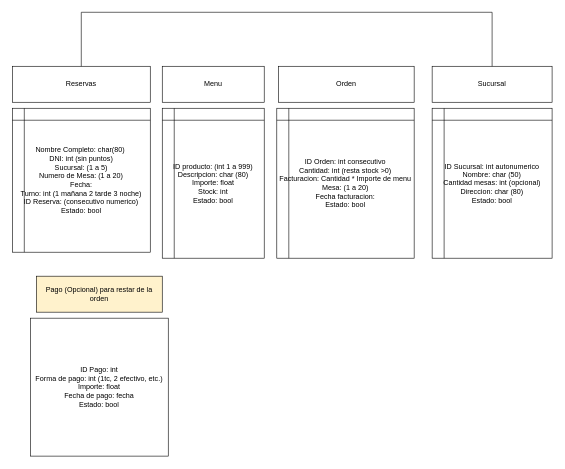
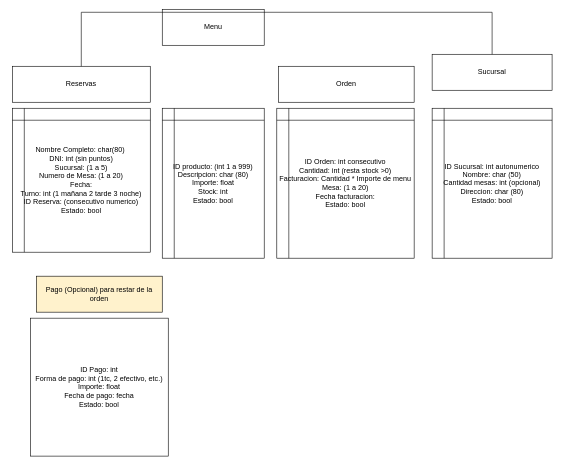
(213, 84) -> (213, 27)
(492, 84) -> (492, 72)
